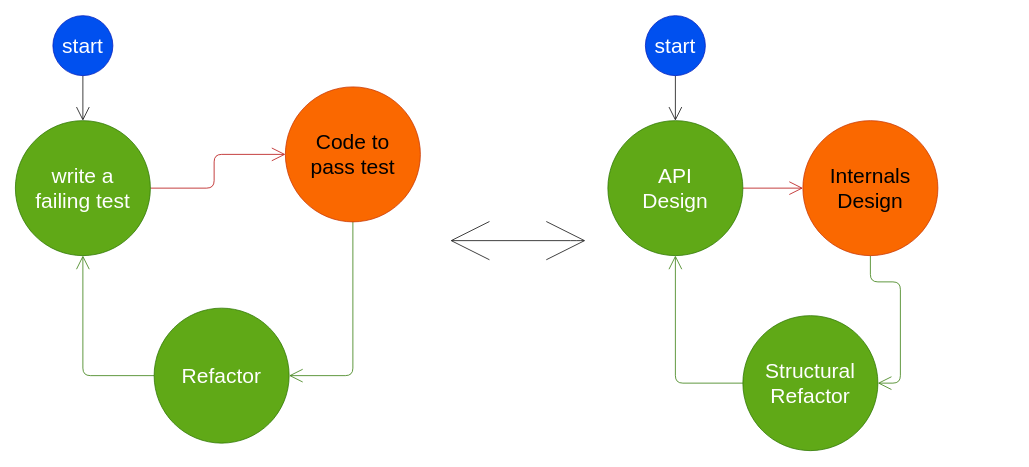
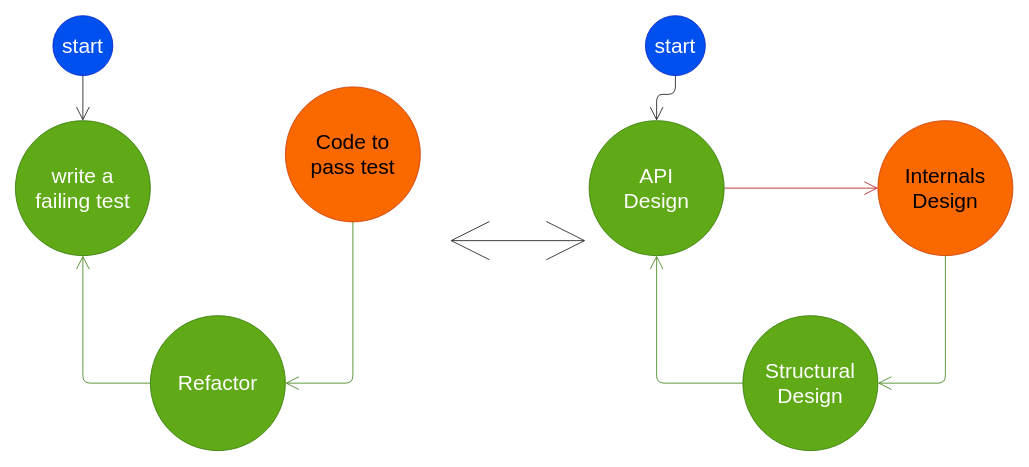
(214, 168) -> none
(675, 188) -> (657, 188)
(870, 188) -> (945, 188)
(222, 375) -> (218, 383)
(810, 383) -> (810, 383)
